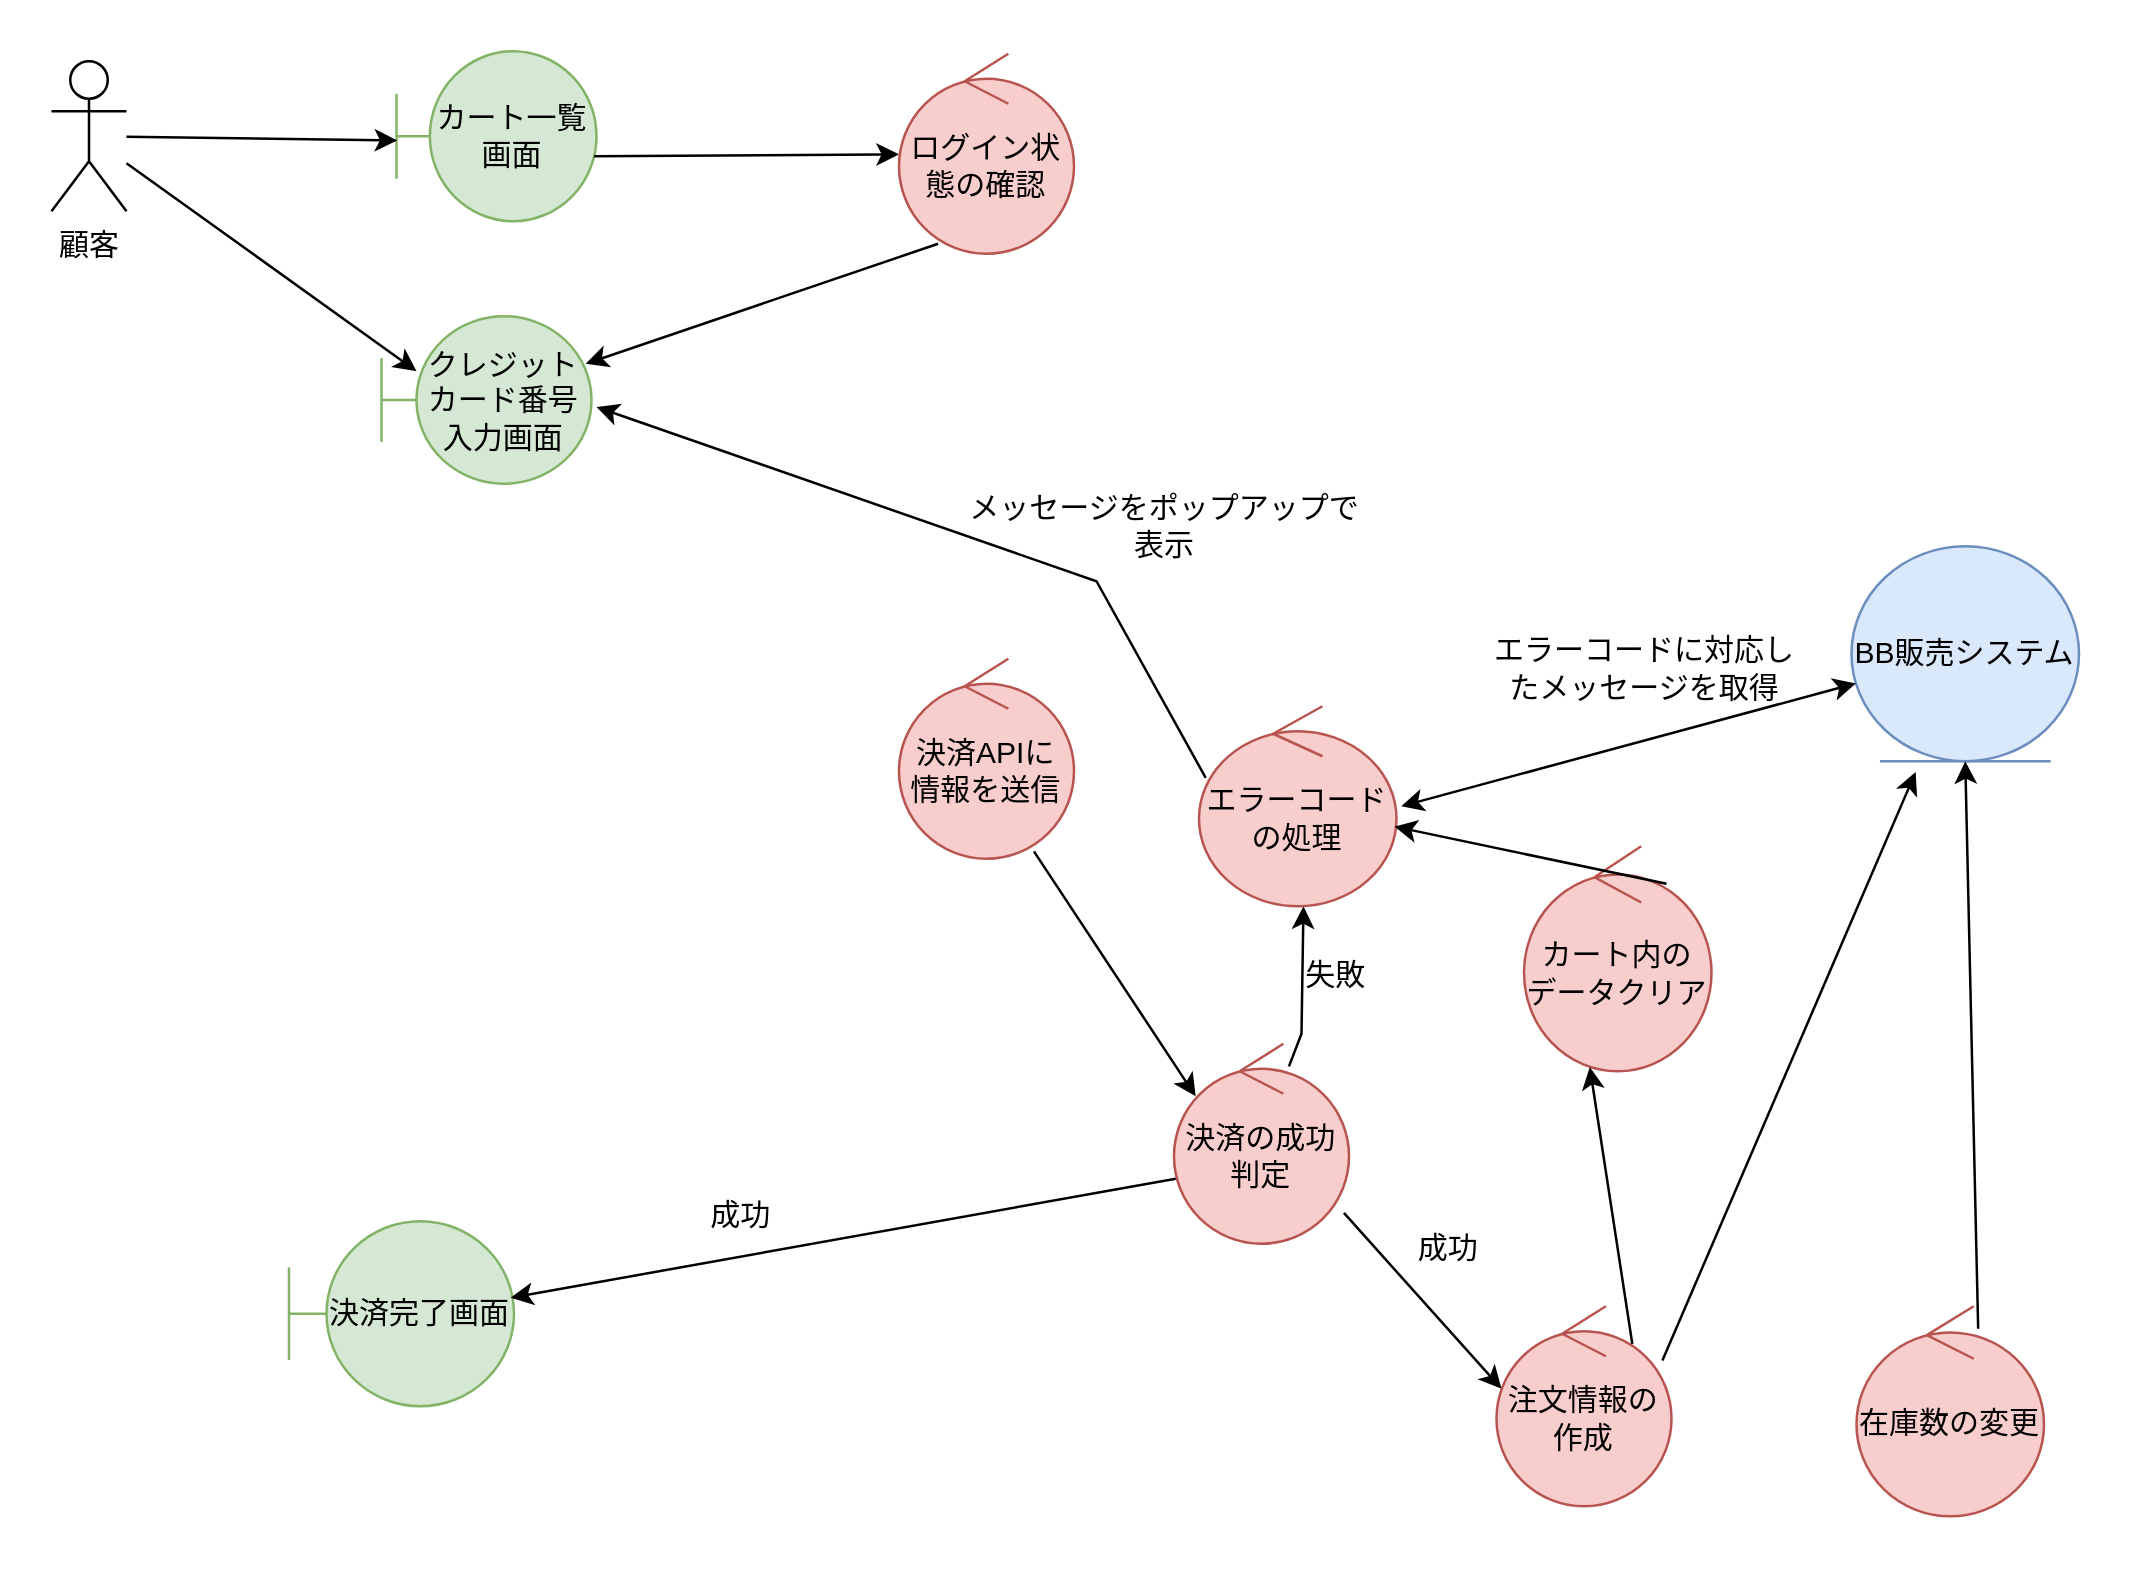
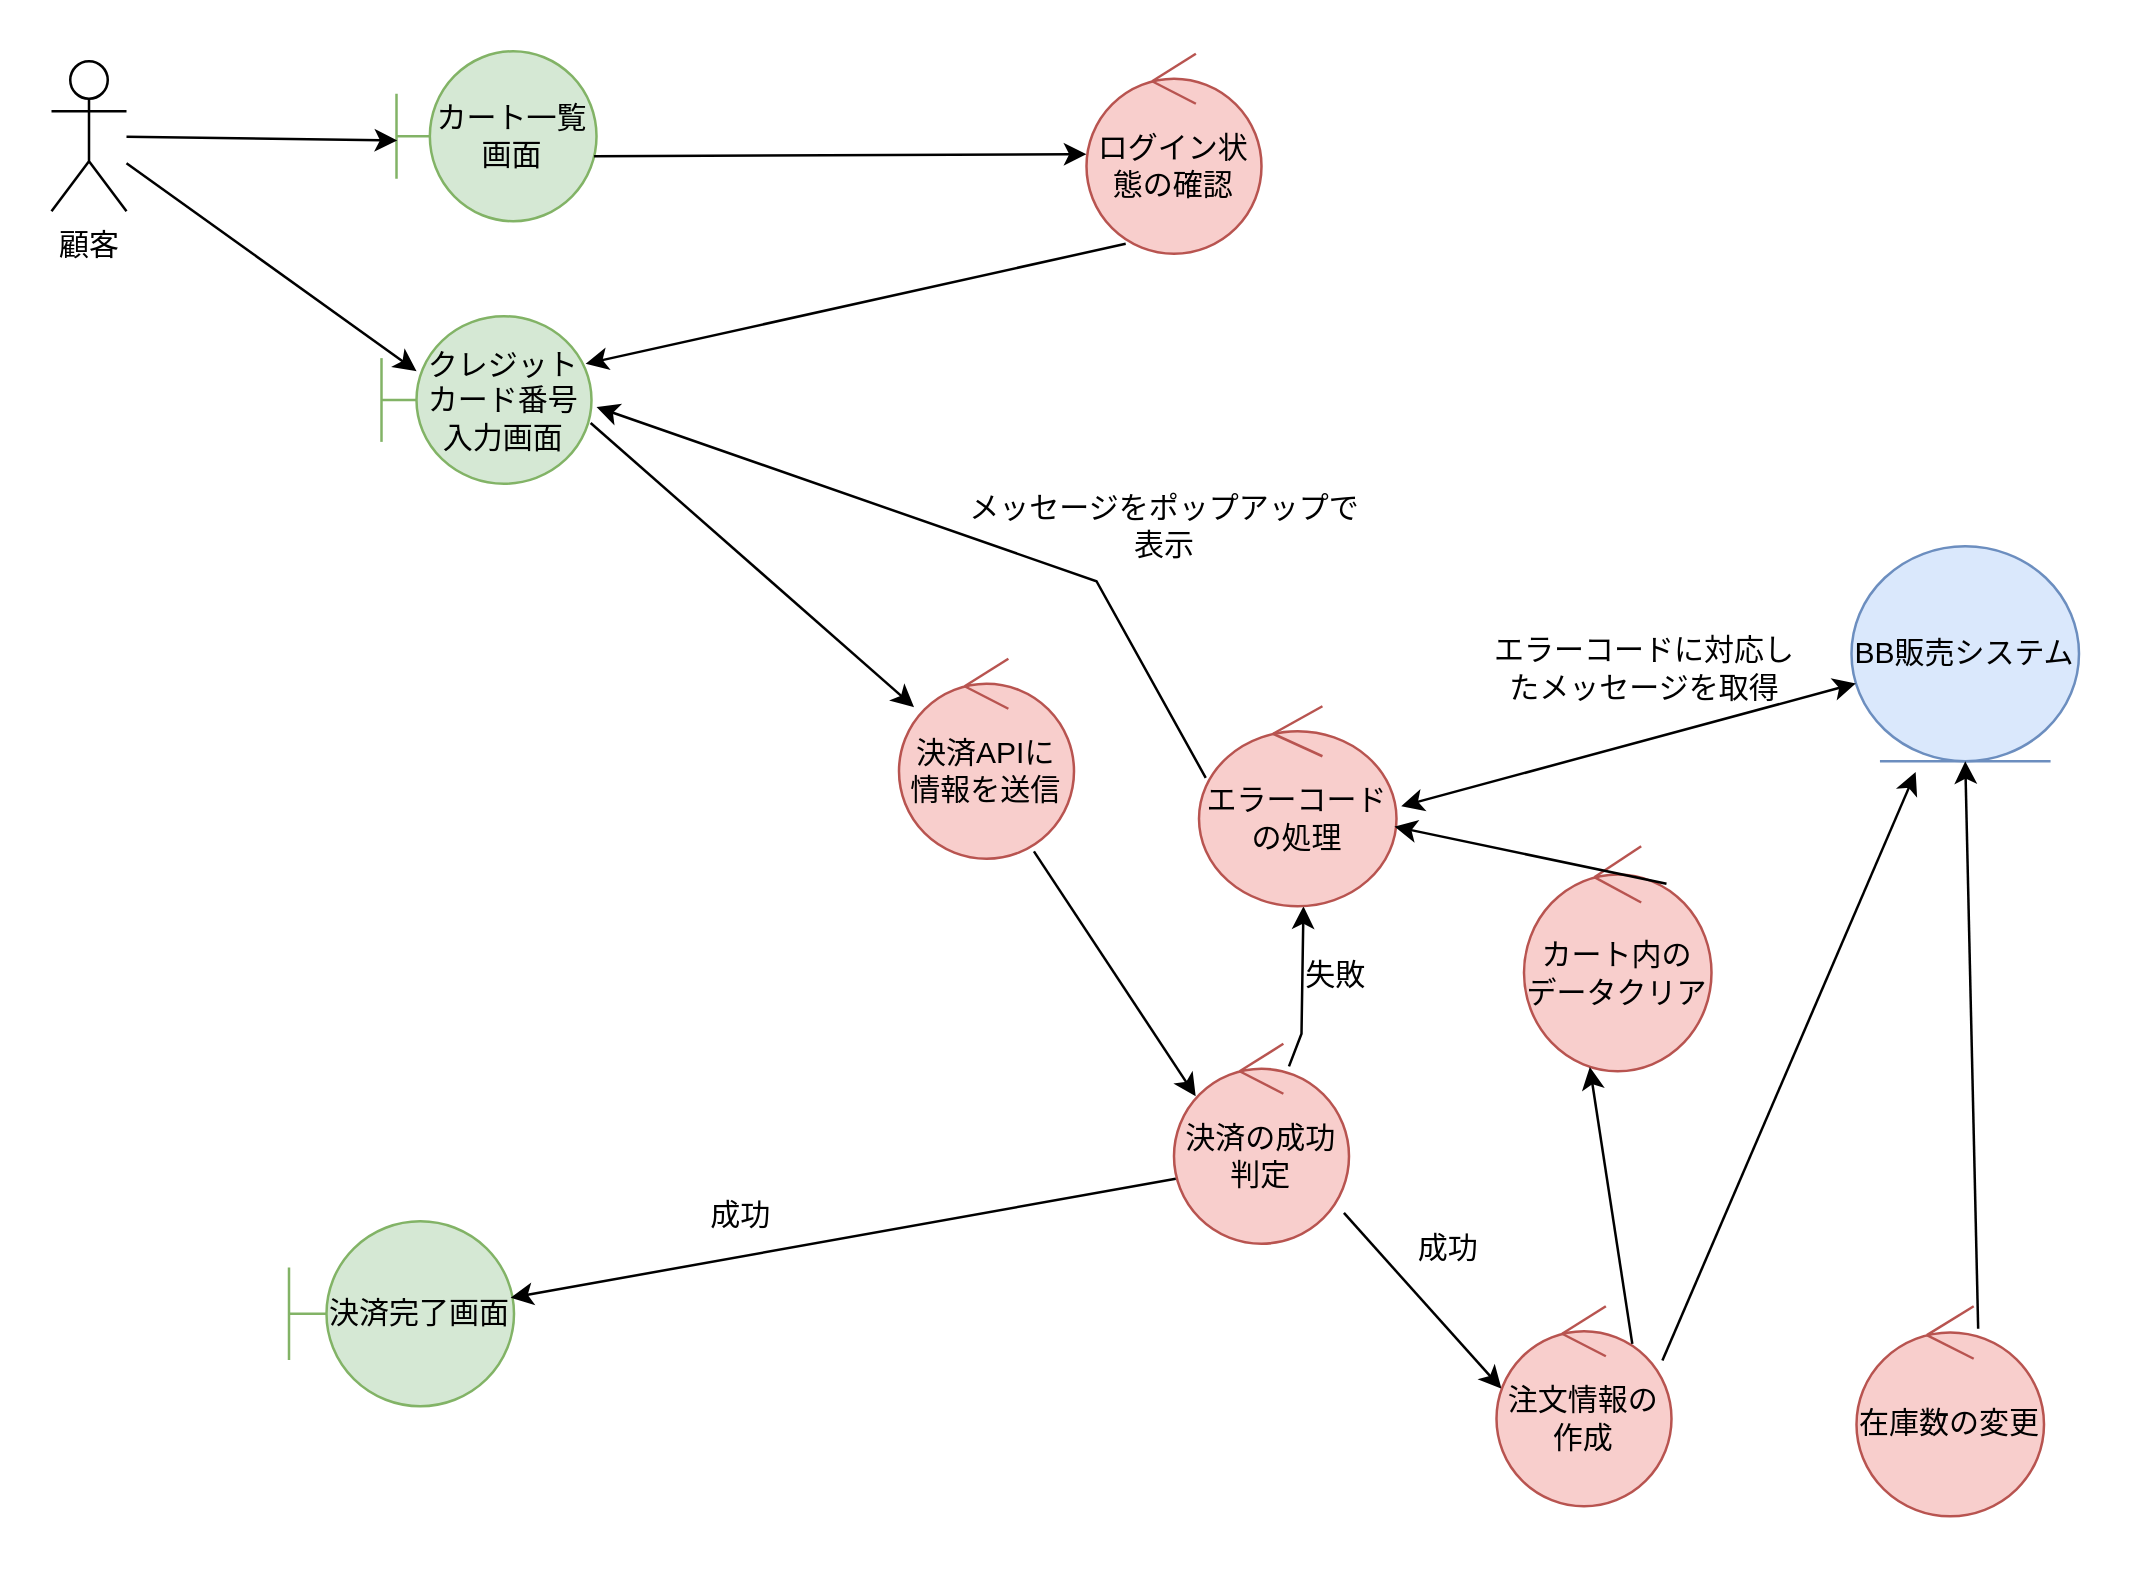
(986, 154) -> (1174, 154)
none -> (746, 560)
